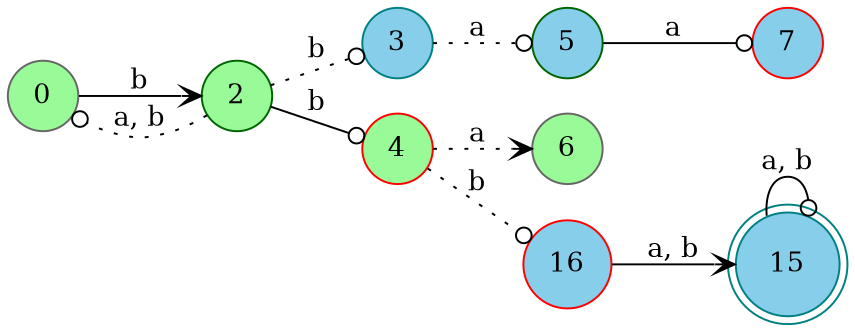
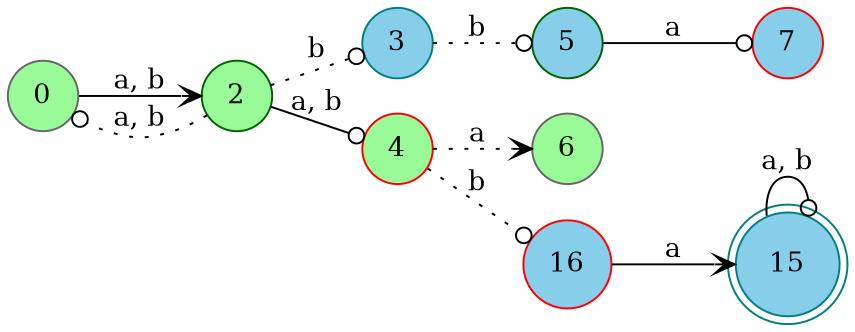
(478, 28) -> (478, 28)
(140, 81) -> (140, 81)
(317, 103) -> (317, 103)
(674, 250) -> (674, 250)
